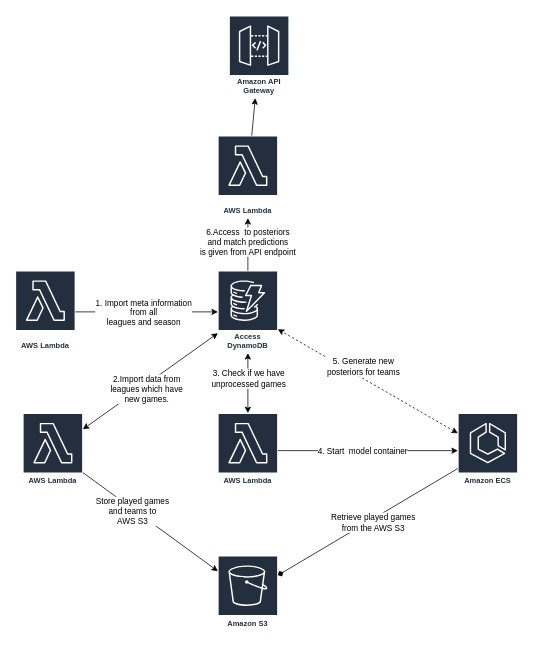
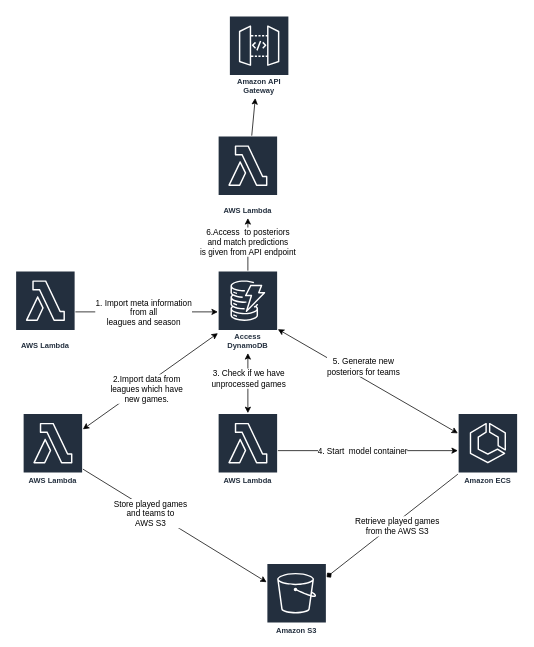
(406, 403) -> (406, 403)
(248, 593) -> (297, 600)
